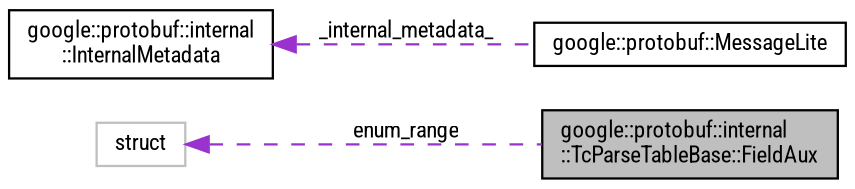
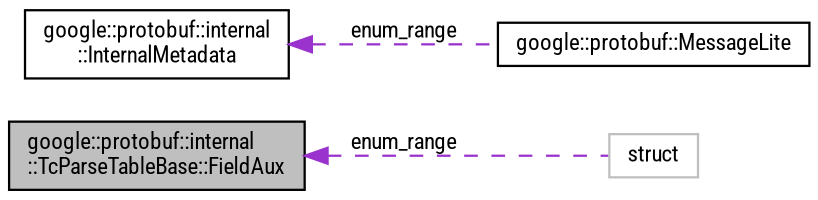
(404, 32) -> (401, 32)
(376, 144) -> (468, 156)
